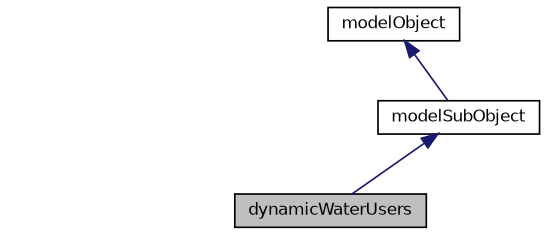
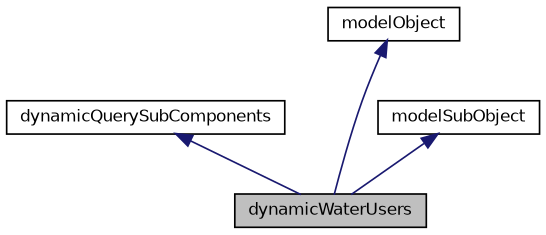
(431, 78) -> (354, 124)
none -> (146, 117)
